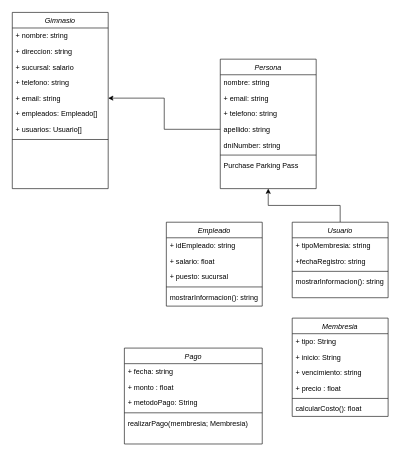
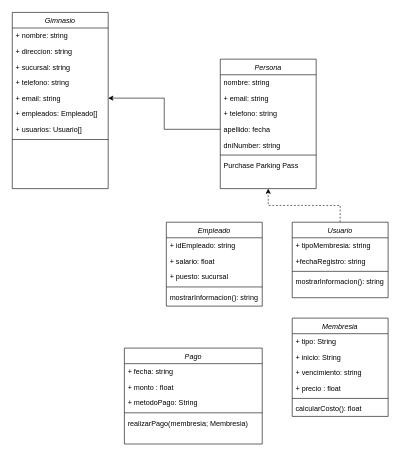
(48, 67) -> (47, 67)
(250, 130) -> (249, 130)
(307, 206) -> (307, 206)
